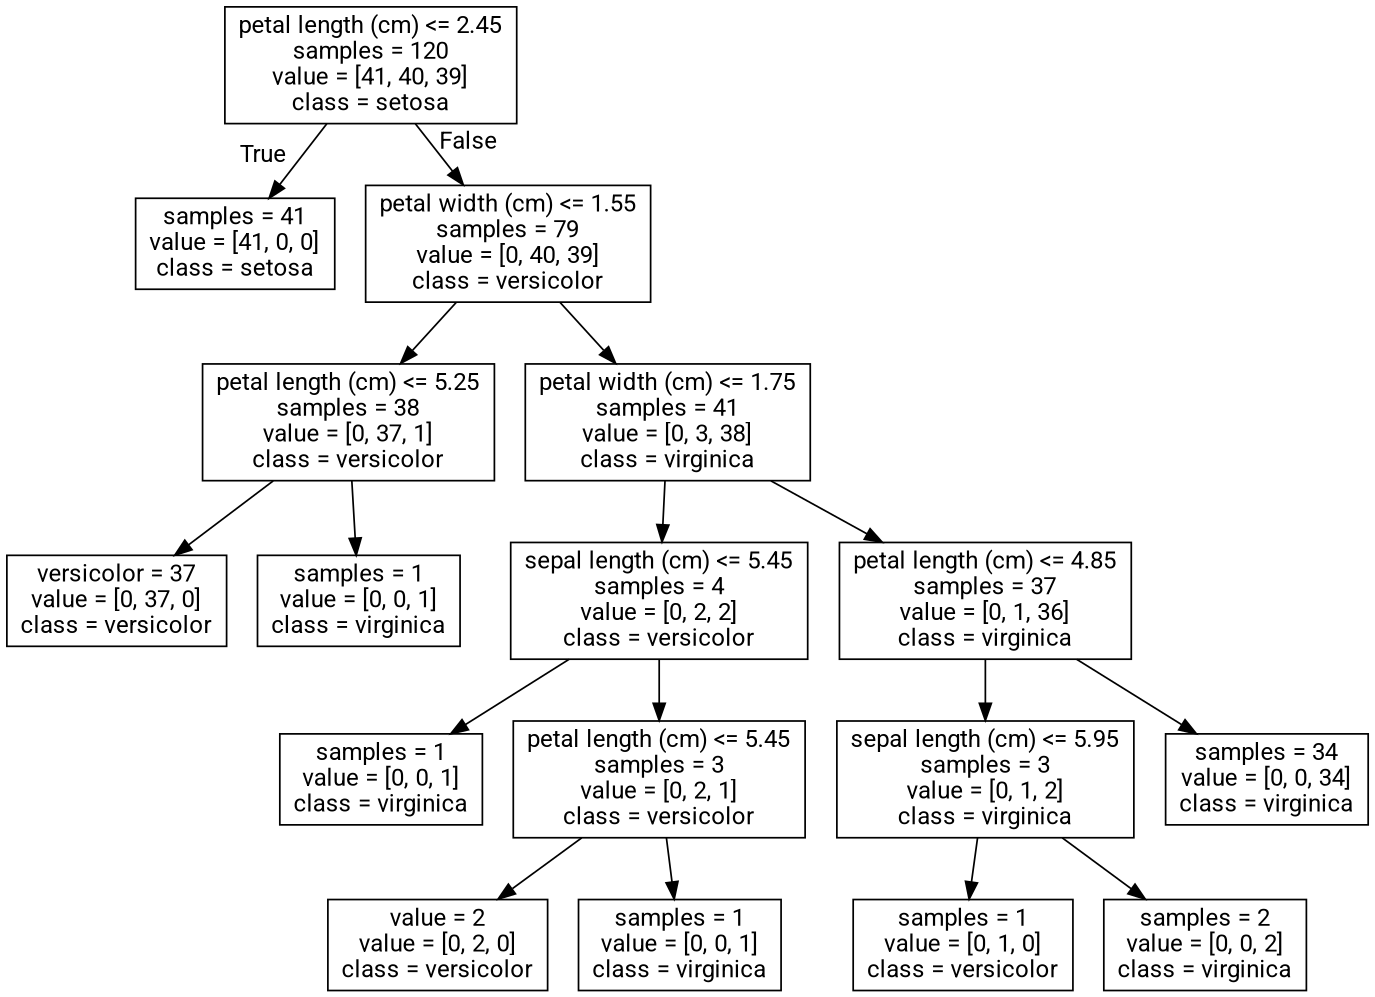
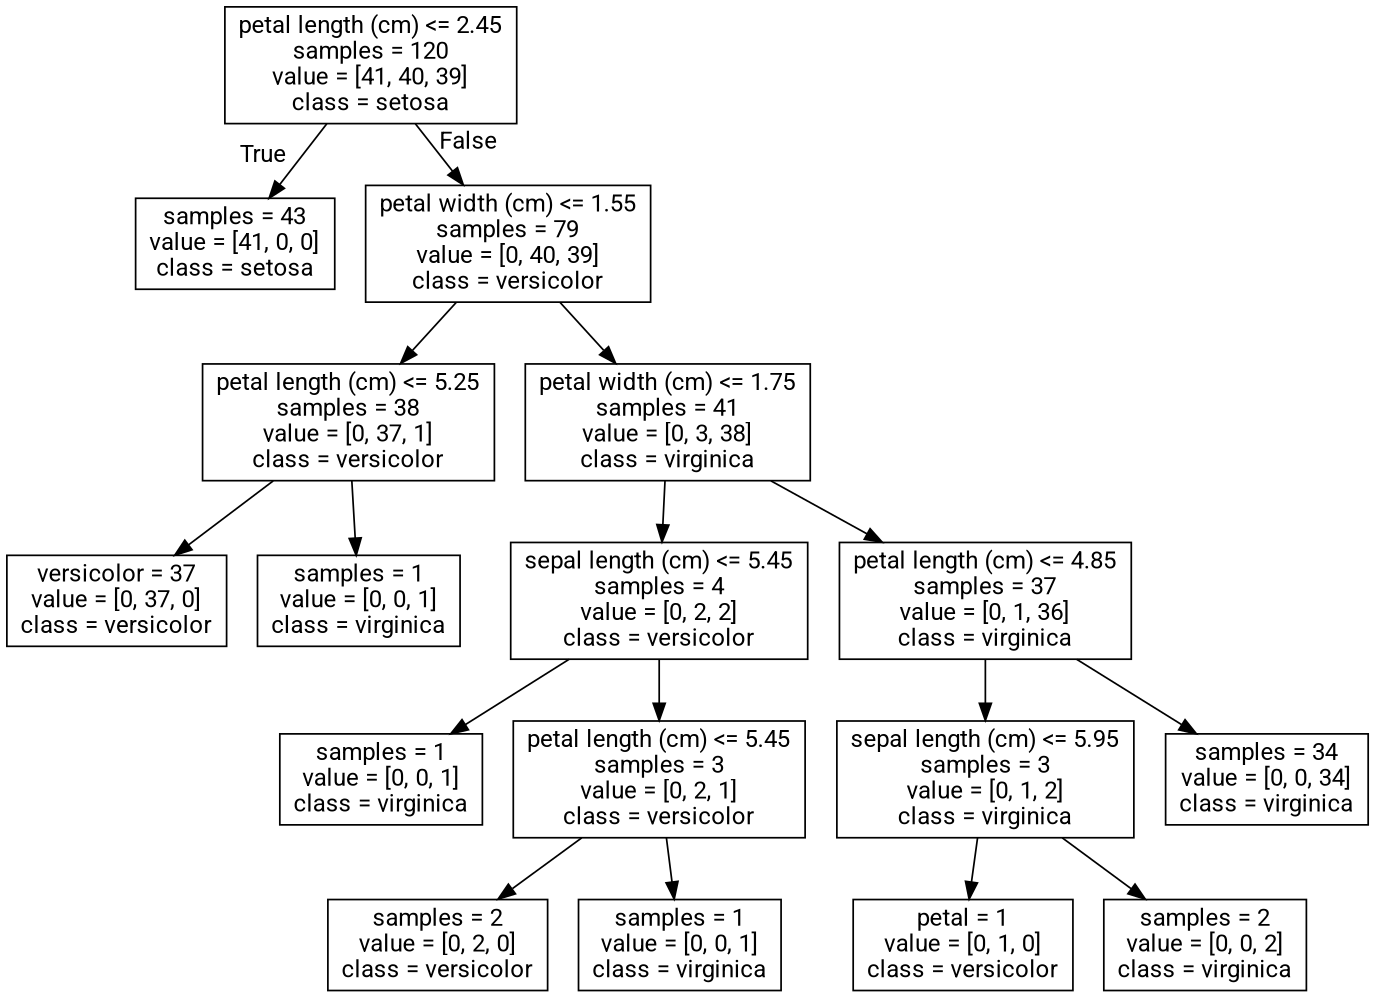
(235, 244) -> (235, 244)
(438, 945) -> (438, 945)
(963, 945) -> (963, 945)
